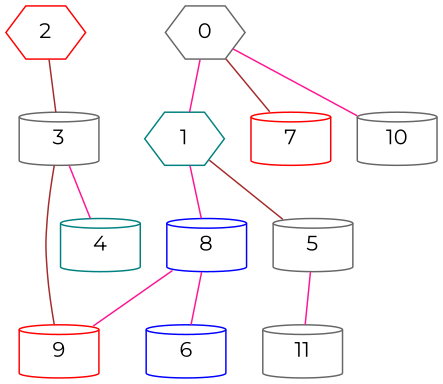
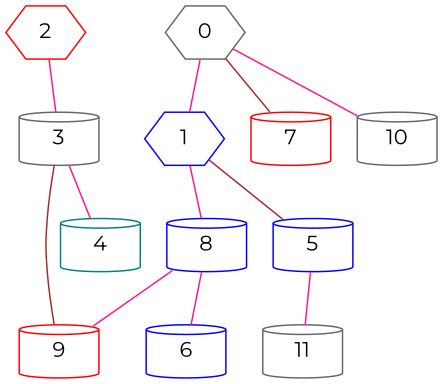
(52, 86) -> (52, 86)
(185, 139) -> (185, 139)
(313, 245) -> (313, 245)
